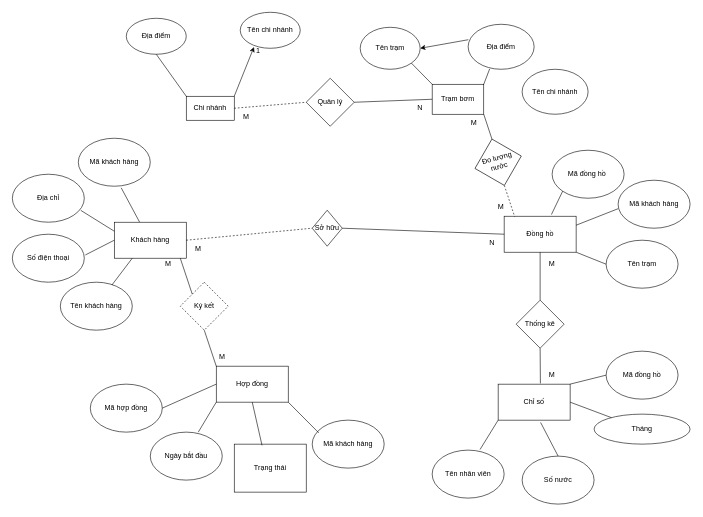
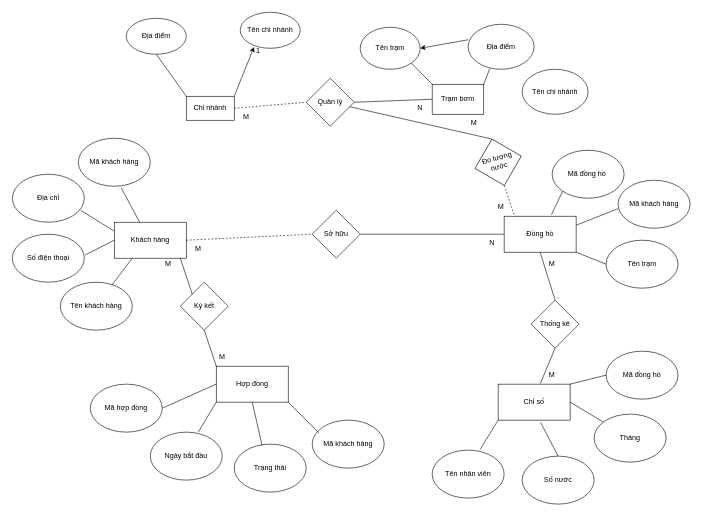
(488, 127) -> (421, 123)
(327, 228) -> (336, 234)
(204, 306) -> (204, 306)
(540, 324) -> (555, 324)
(642, 429) -> (630, 438)
(270, 468) -> (270, 468)
